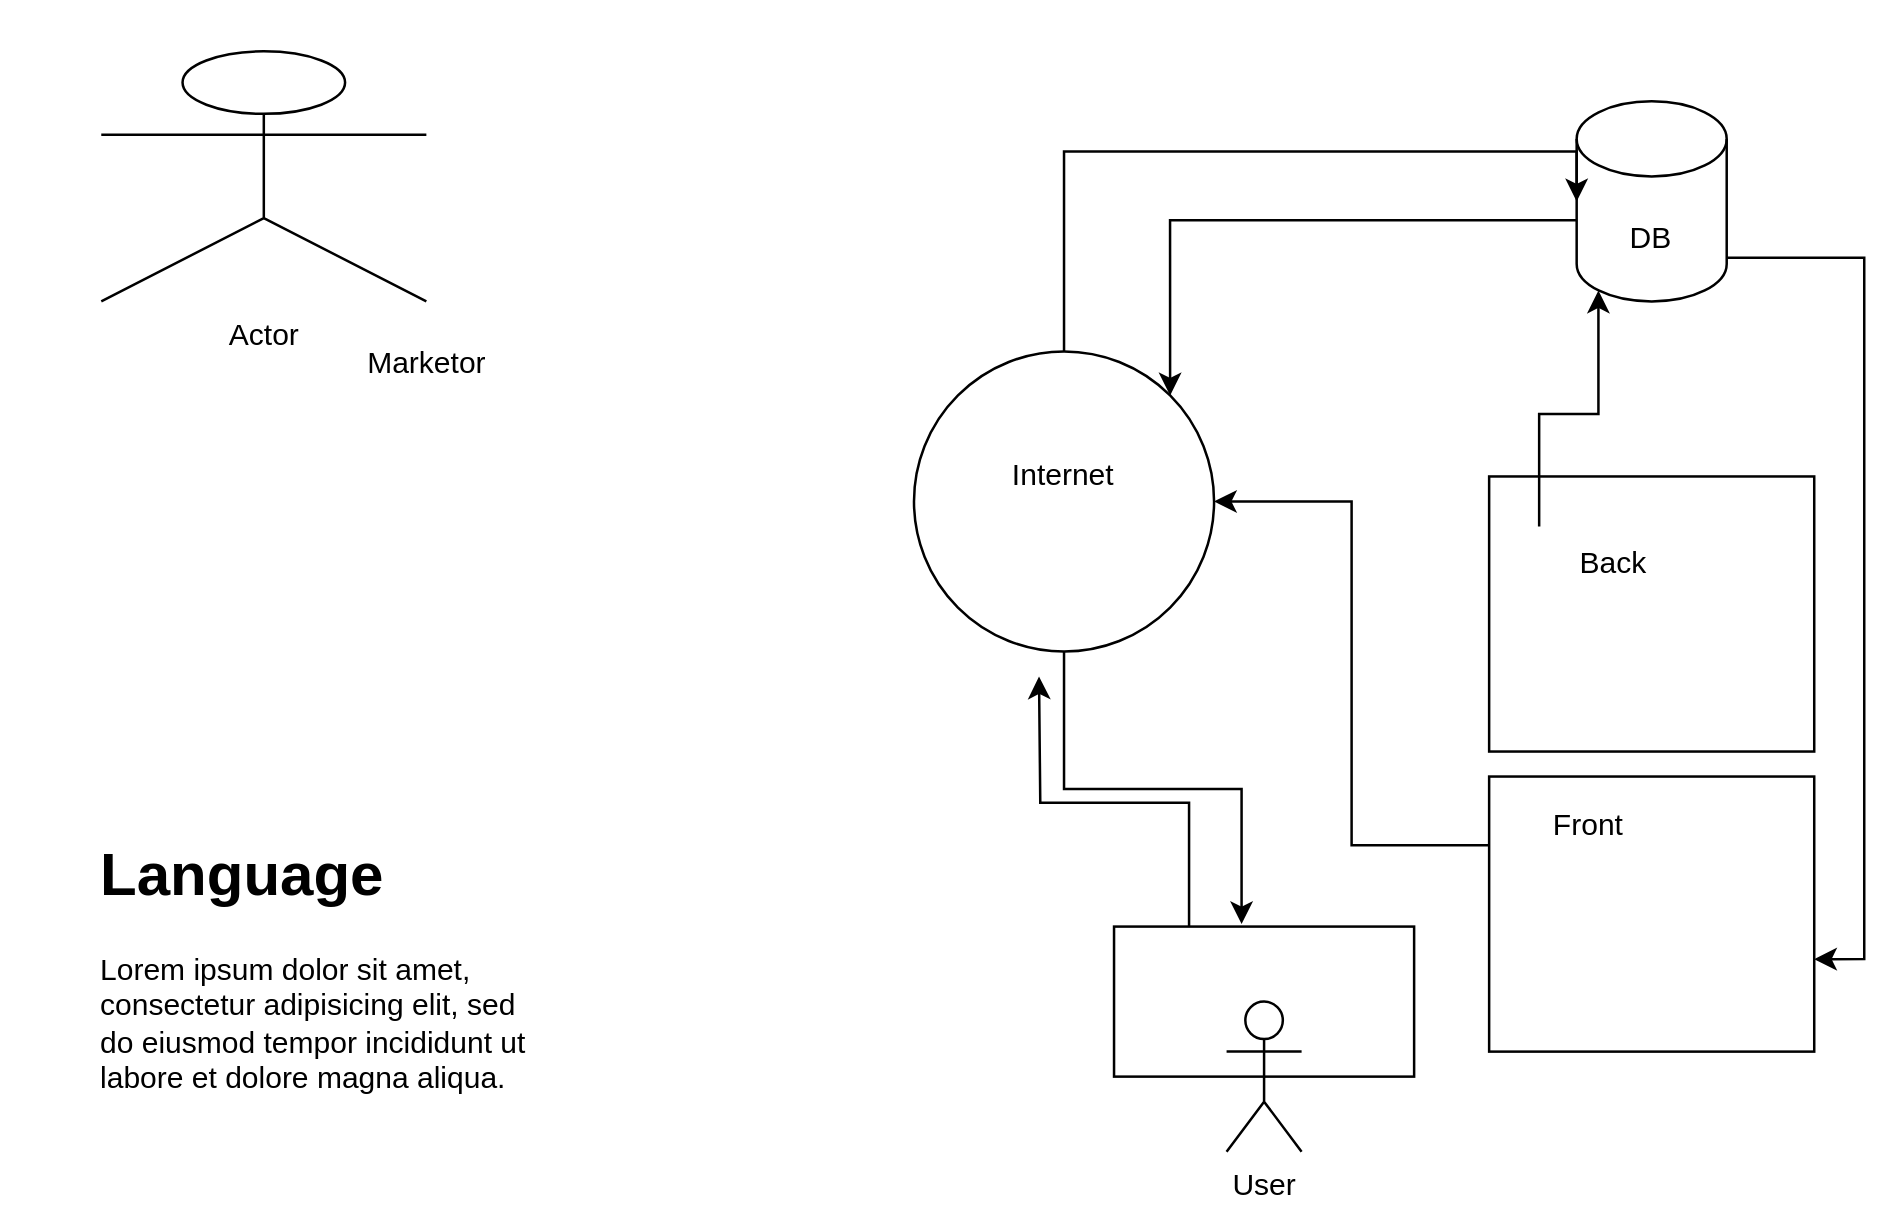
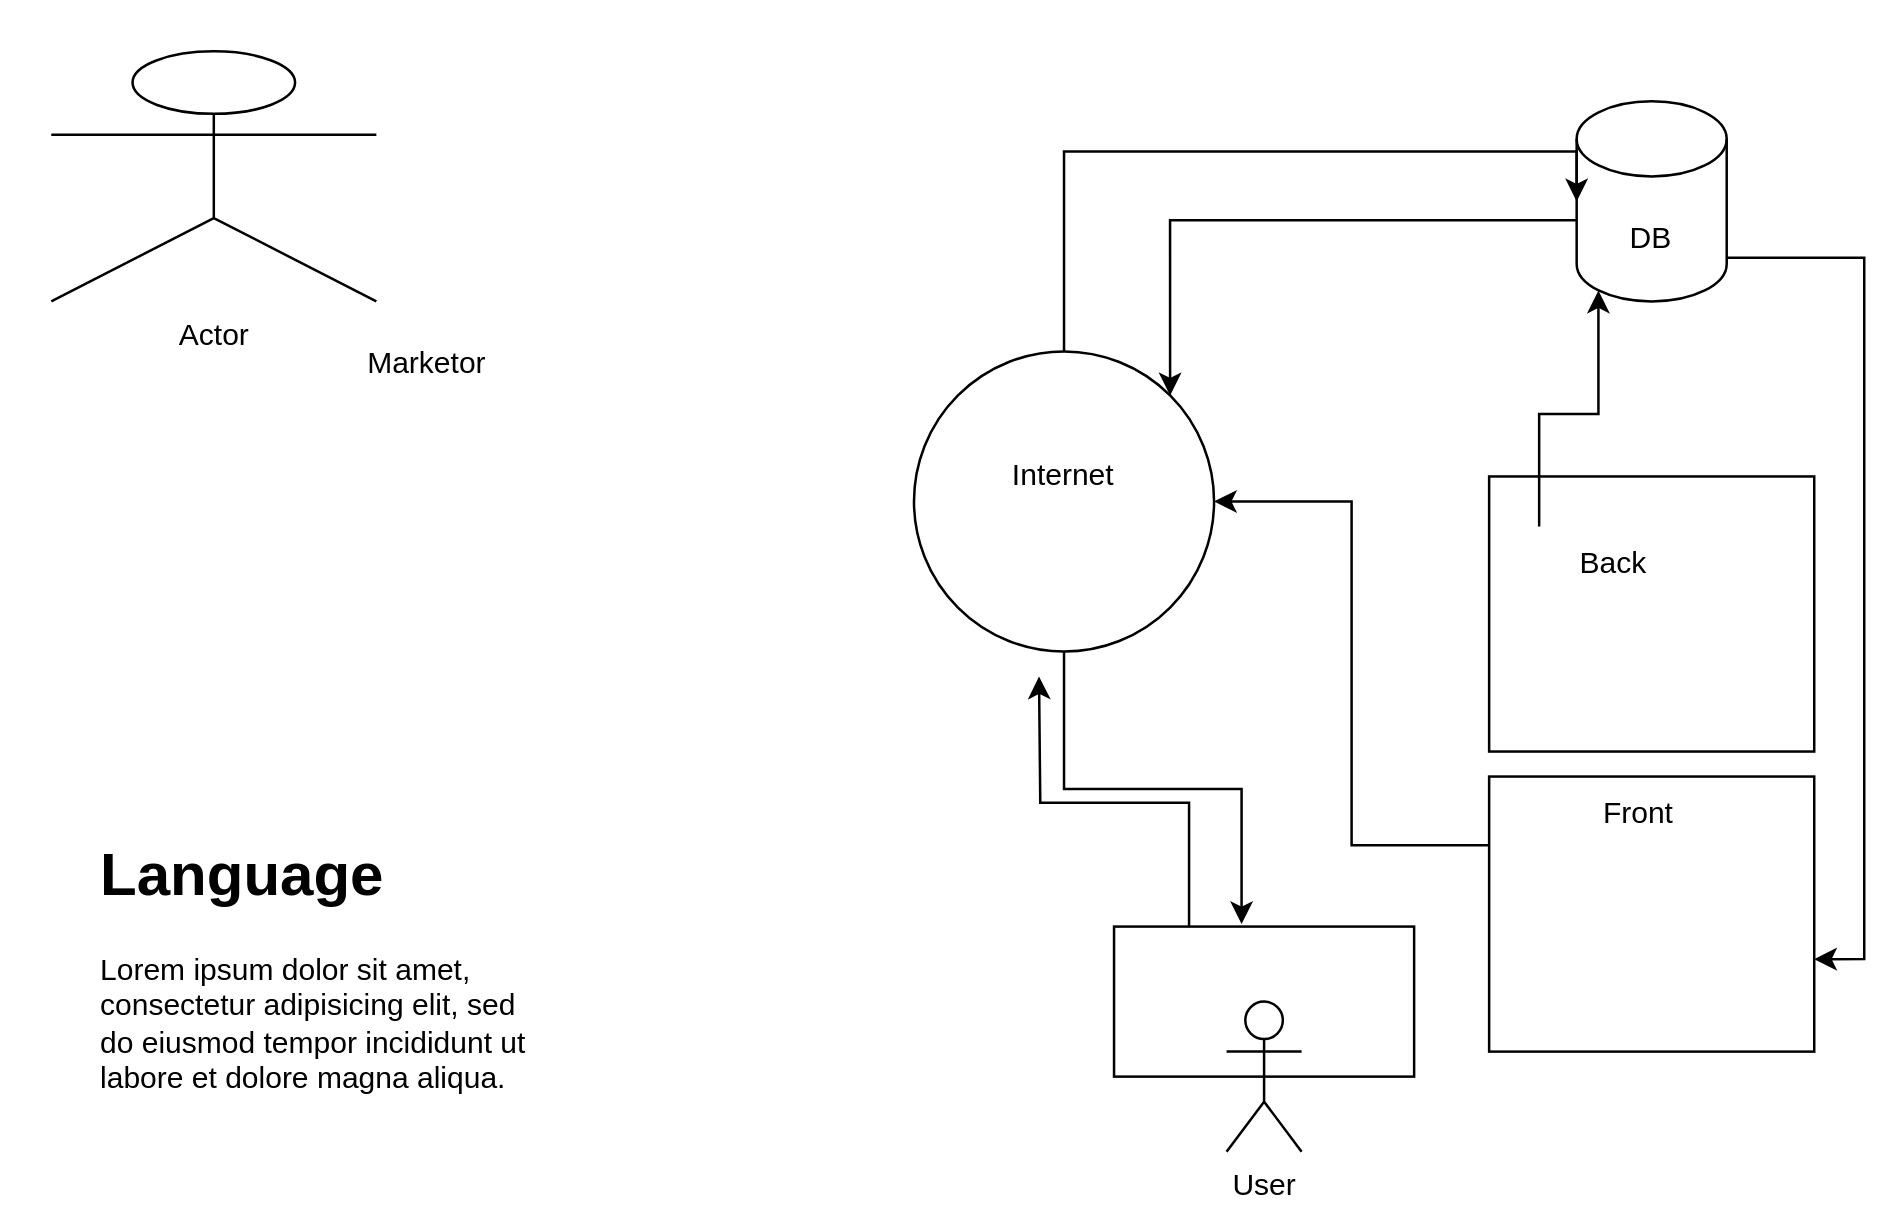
(264, 176) -> (214, 176)
(1589, 826) -> (1639, 814)
